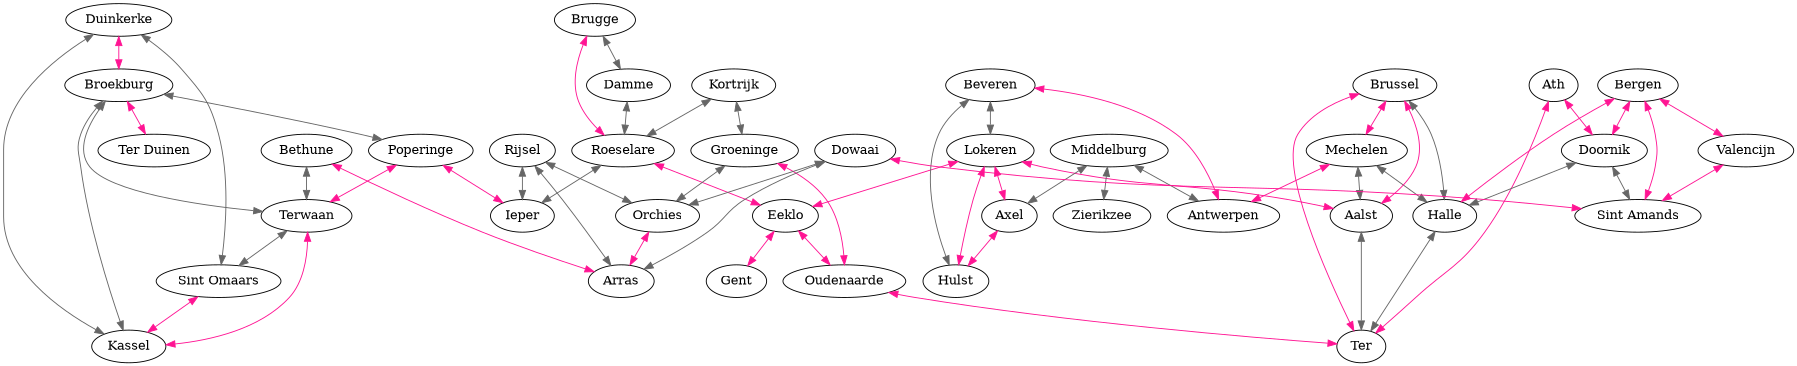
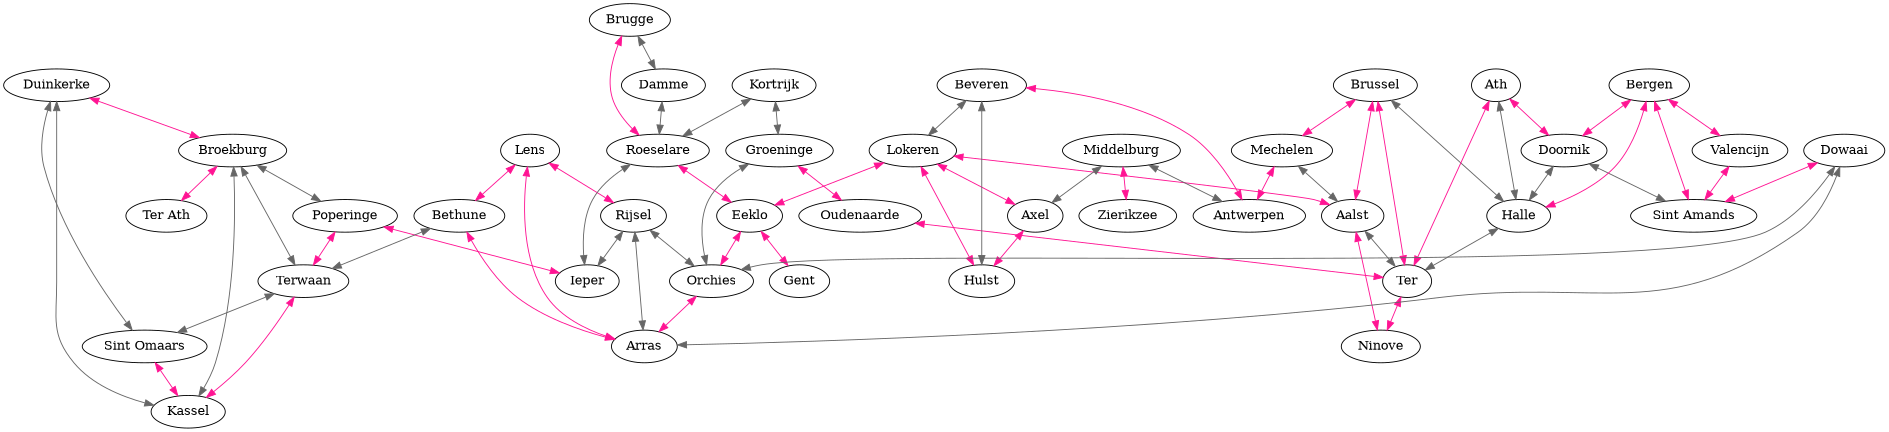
(154, 151) -> (166, 216)
none -> (530, 151)
(1398, 181) -> (1507, 151)
(1106, 183) -> (1125, 183)
(814, 248) -> (731, 248)
none -> (1381, 346)
